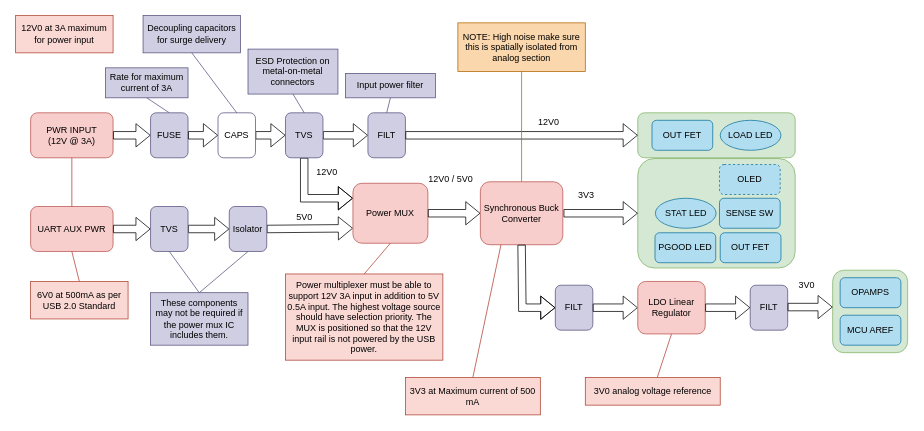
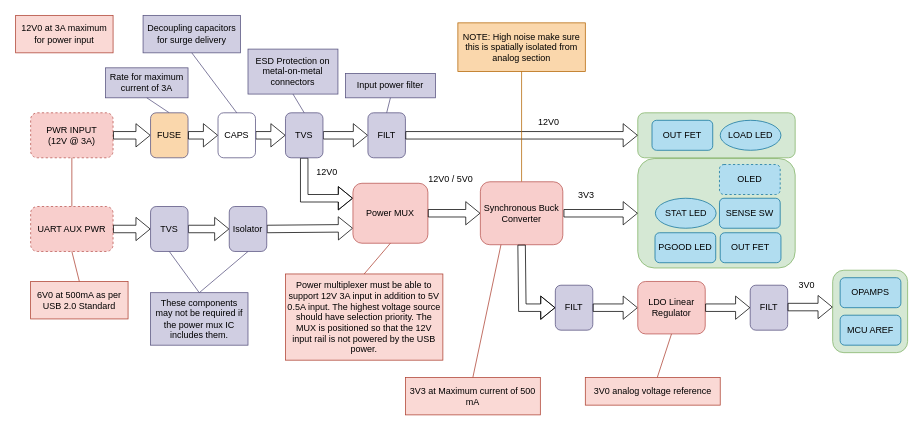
(72, 135) -> (72, 135)
(169, 135) -> (169, 135)
(304, 217) -> none
(72, 229) -> (72, 229)
